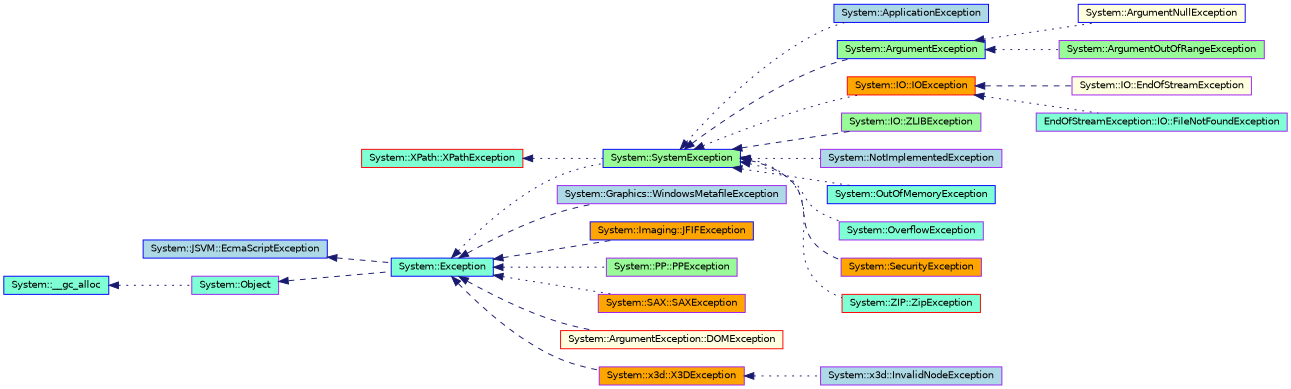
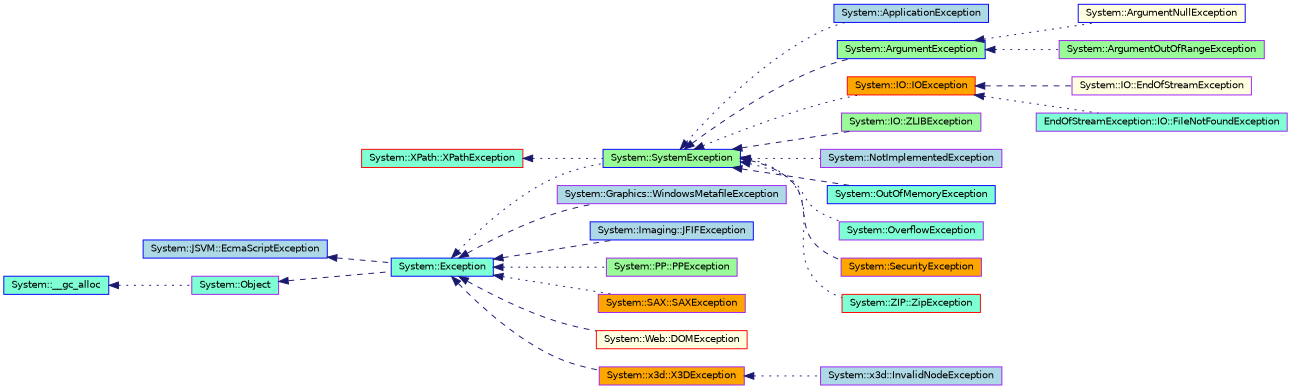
(799, 178) -> (799, 178)
(672, 231) -> (672, 231)
(672, 340) -> (672, 340)
